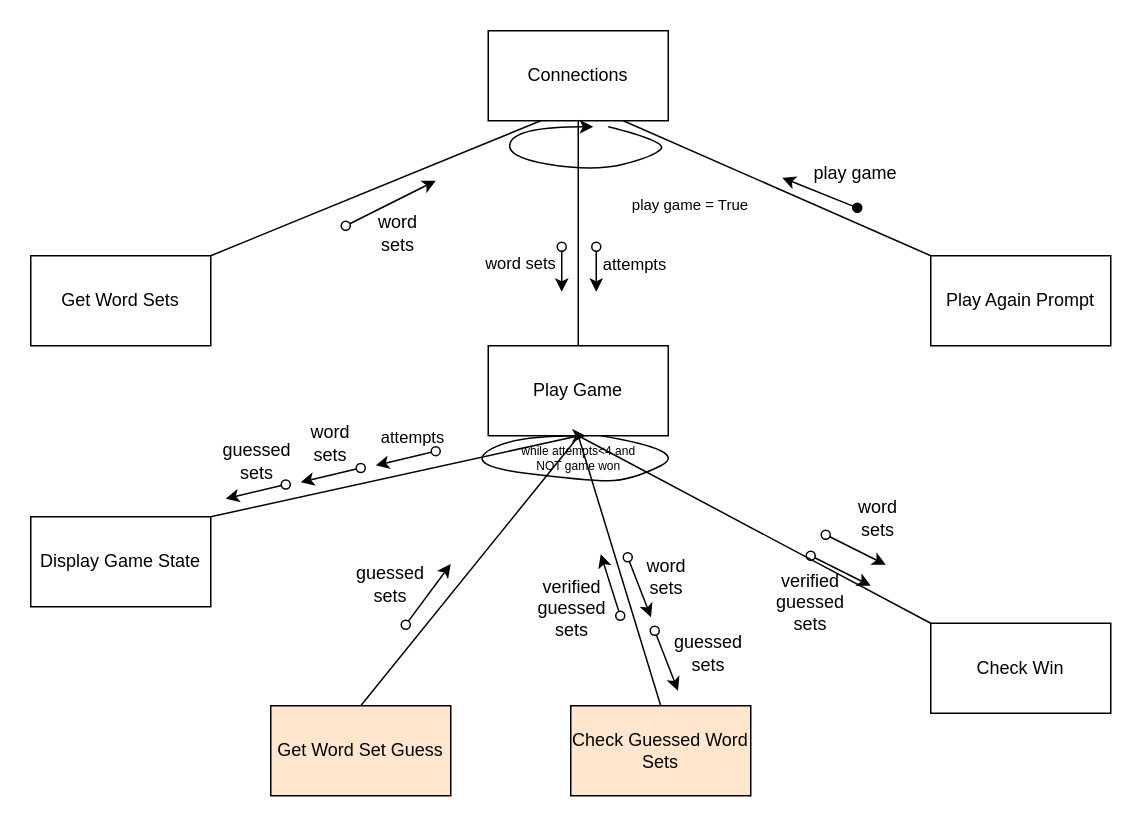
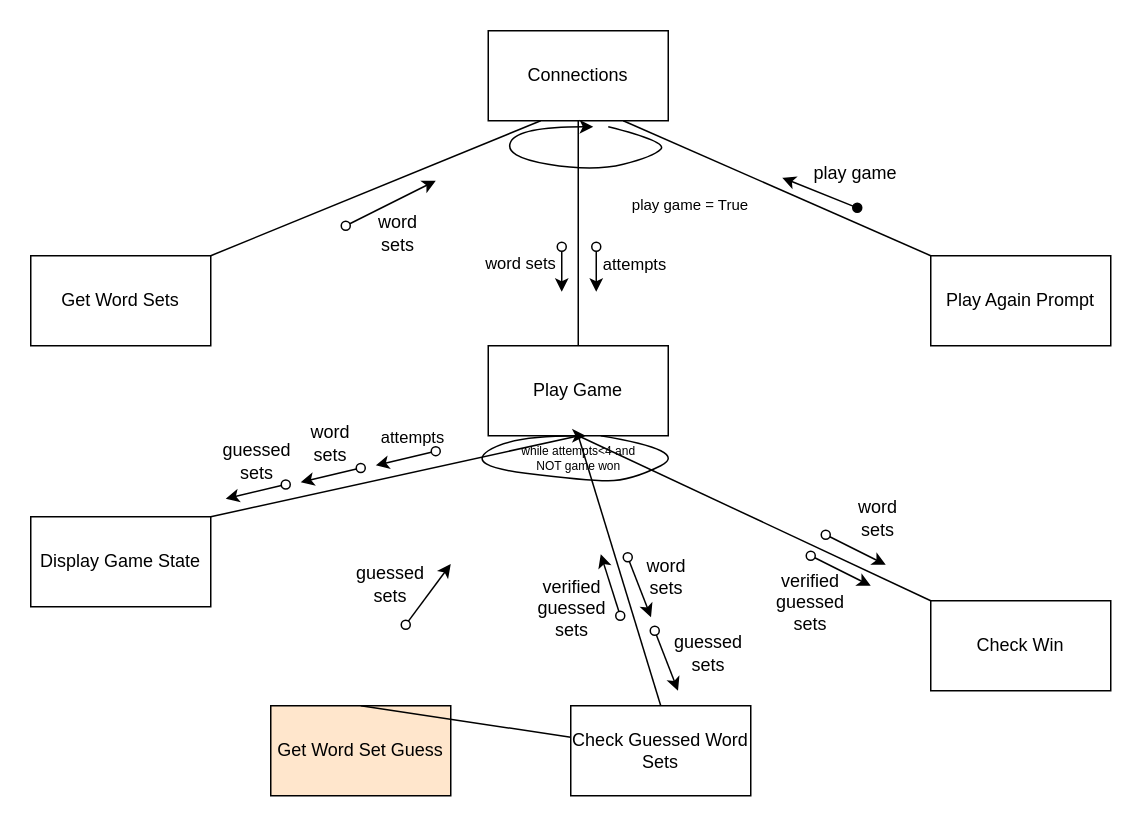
(468, 573) -> (466, 722)
(1021, 668) -> (1021, 646)
(661, 751) -> (661, 751)
